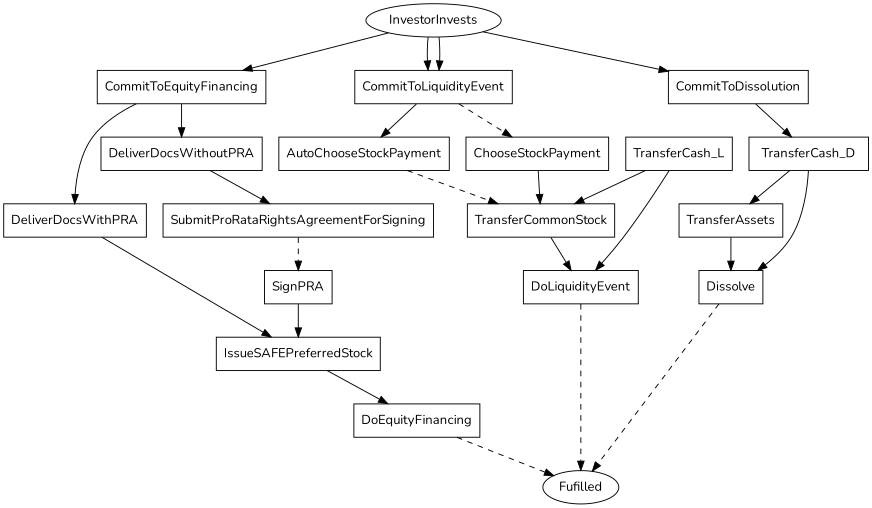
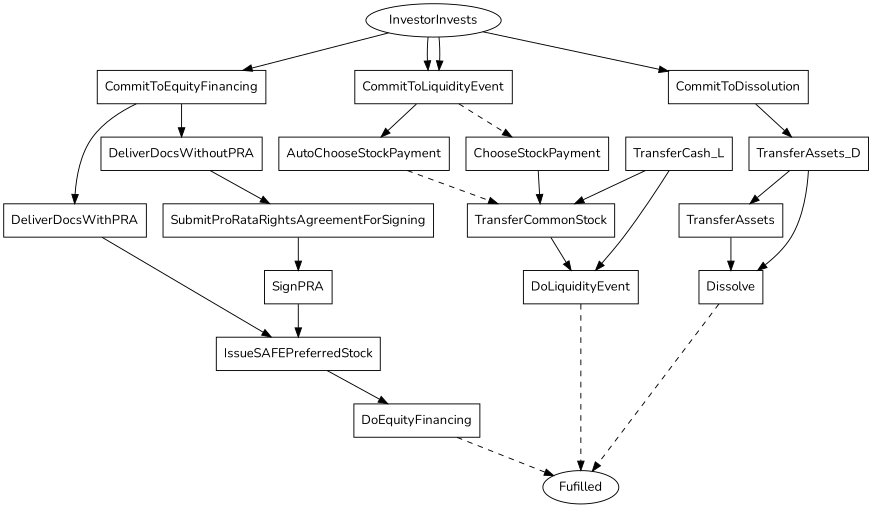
(809, 154) -> (809, 154)
(298, 249) -> (298, 249)
